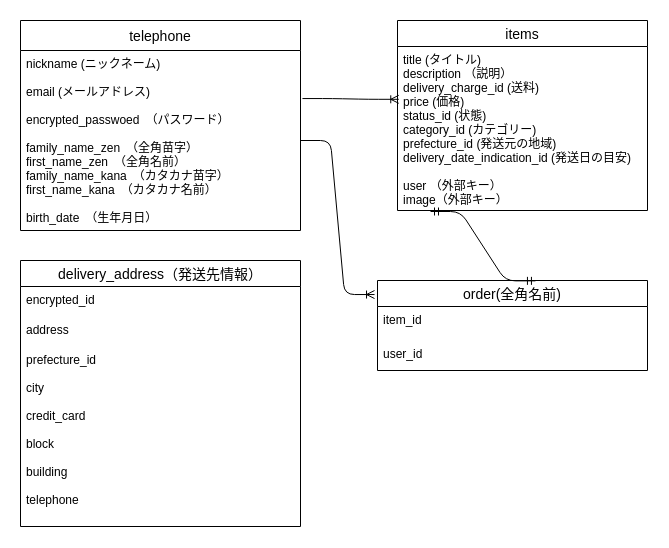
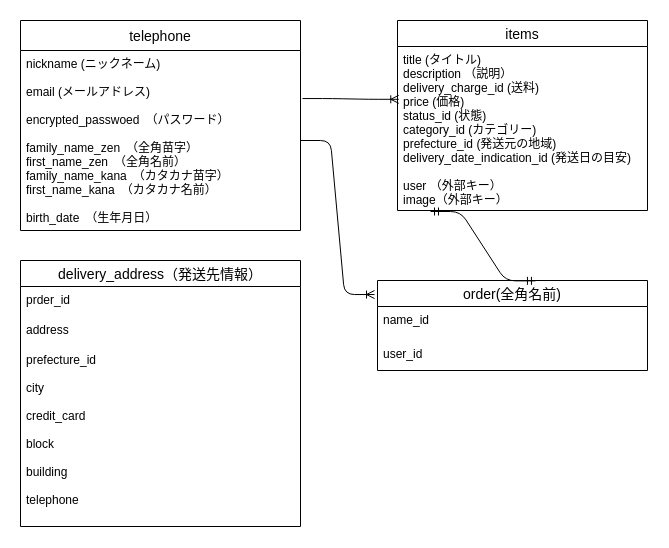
(65, 300) -> (51, 300)
(403, 320) -> (405, 320)
